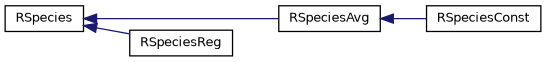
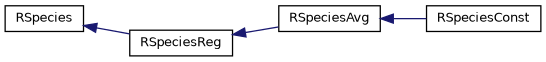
(188, 19) -> (262, 30)
